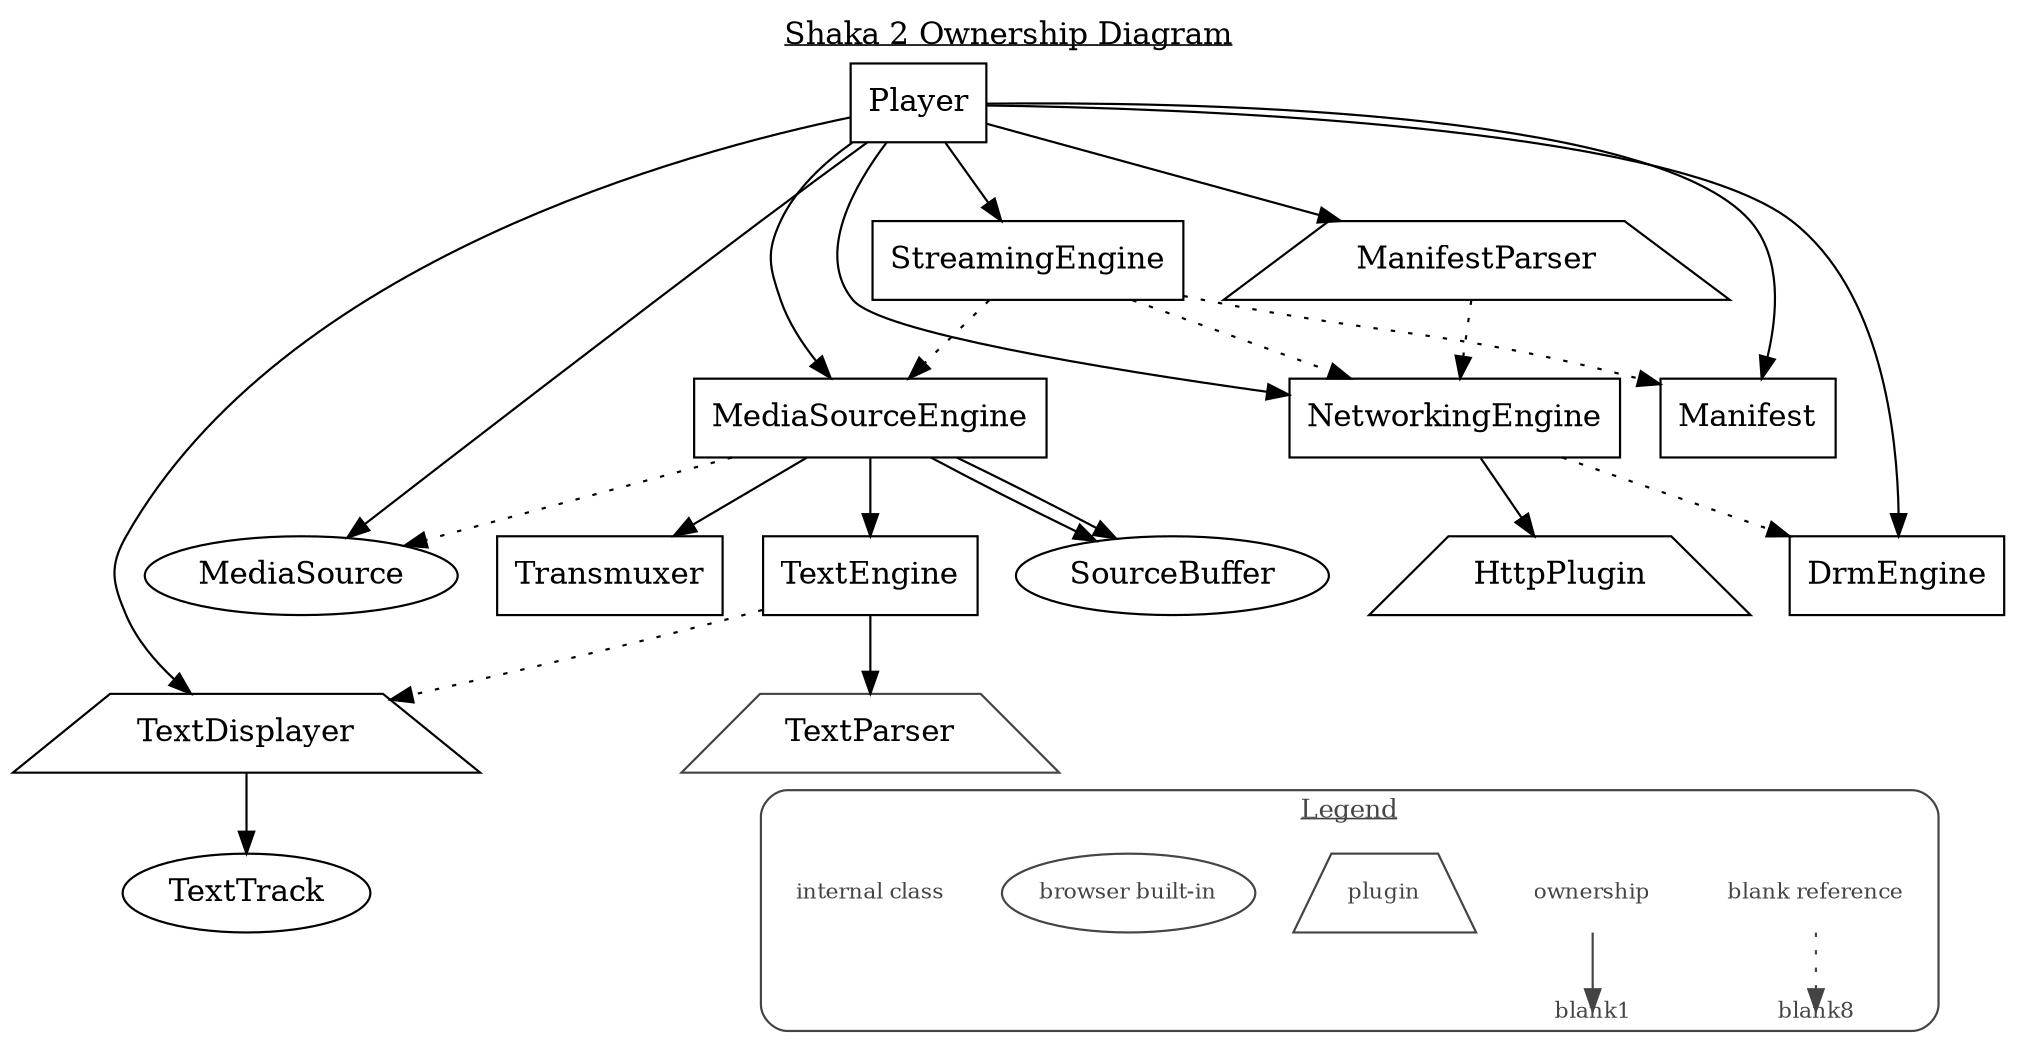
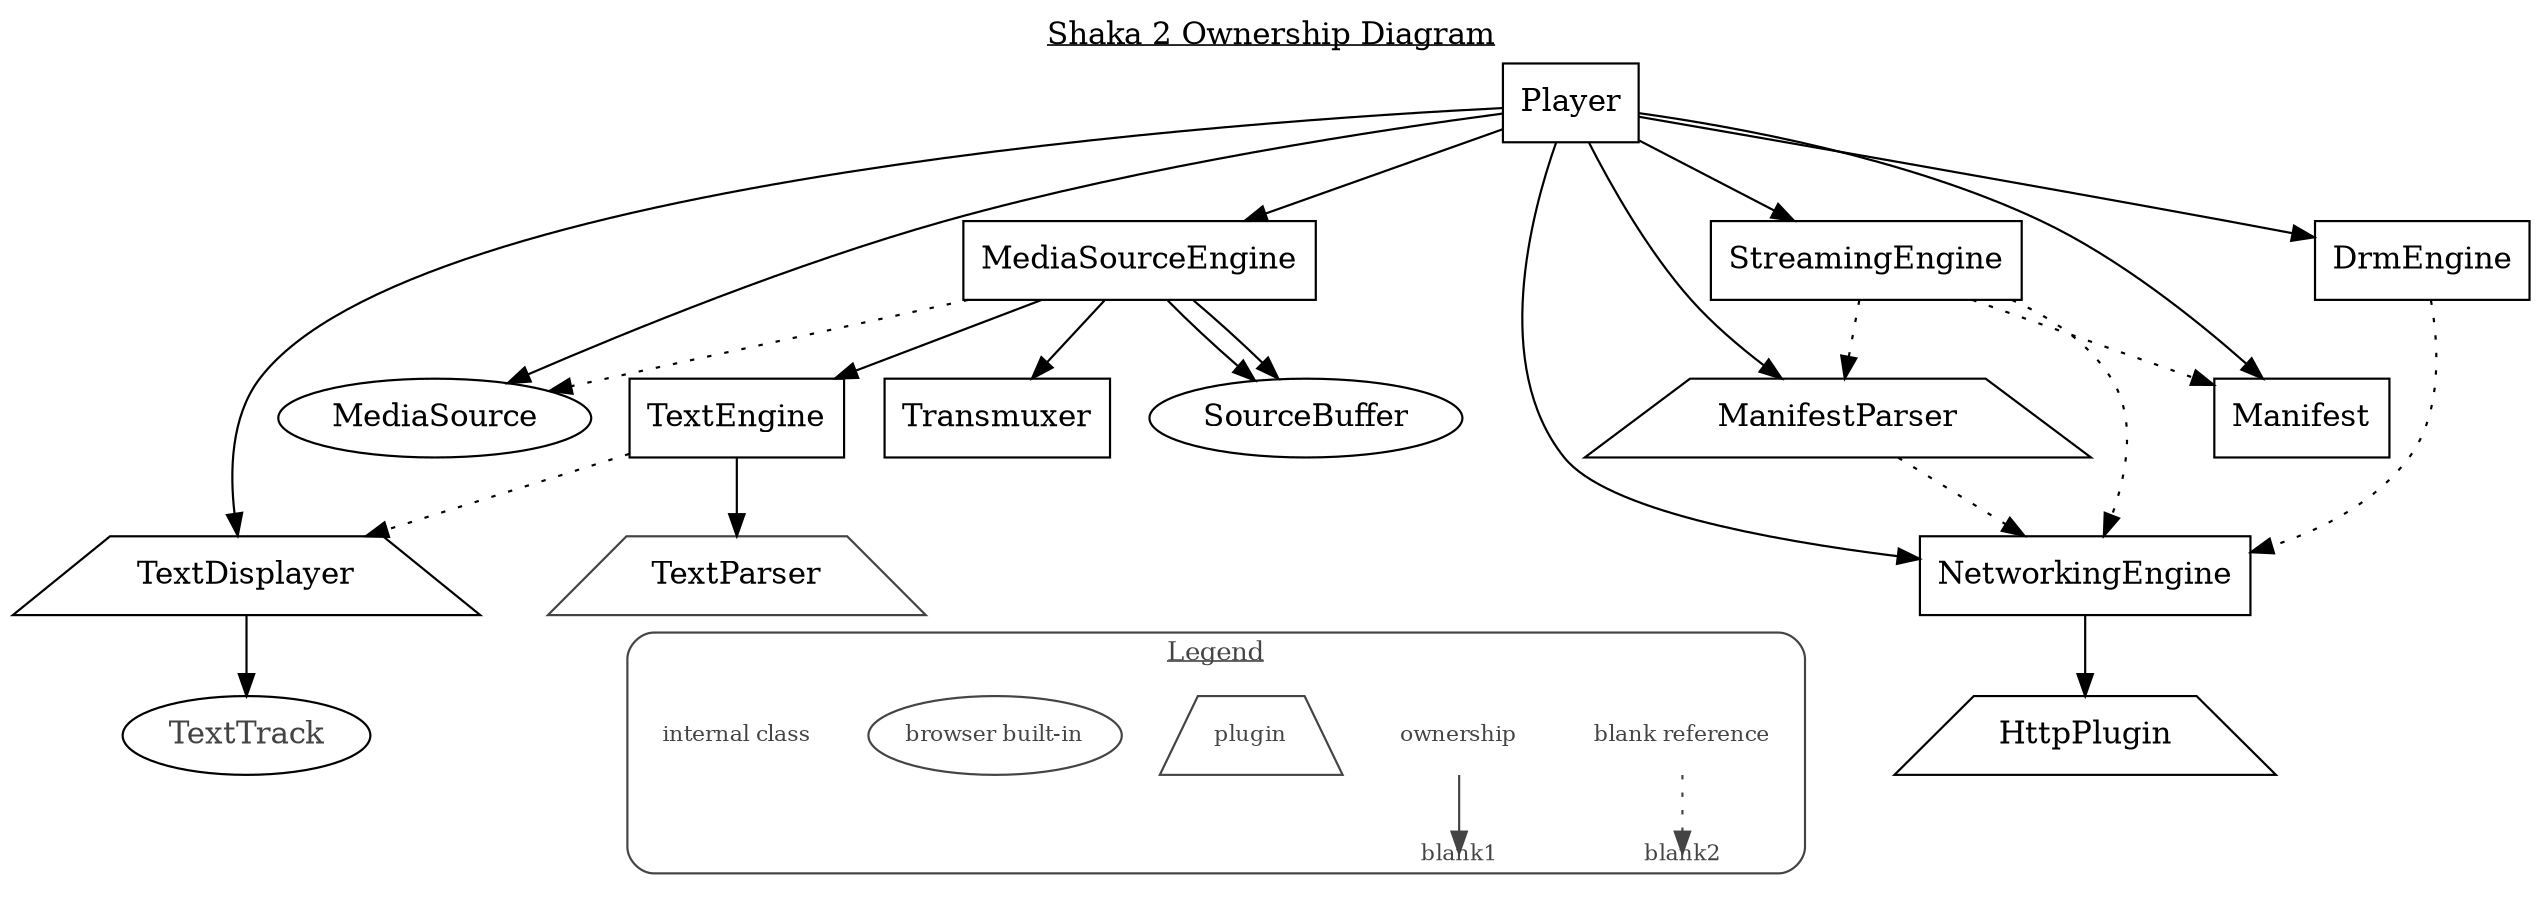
(963, 325) -> (1854, 329)
(1666, 493) -> (2408, 458)
(247, 893) -> (247, 735)
(1816, 1012) -> (1682, 855)
